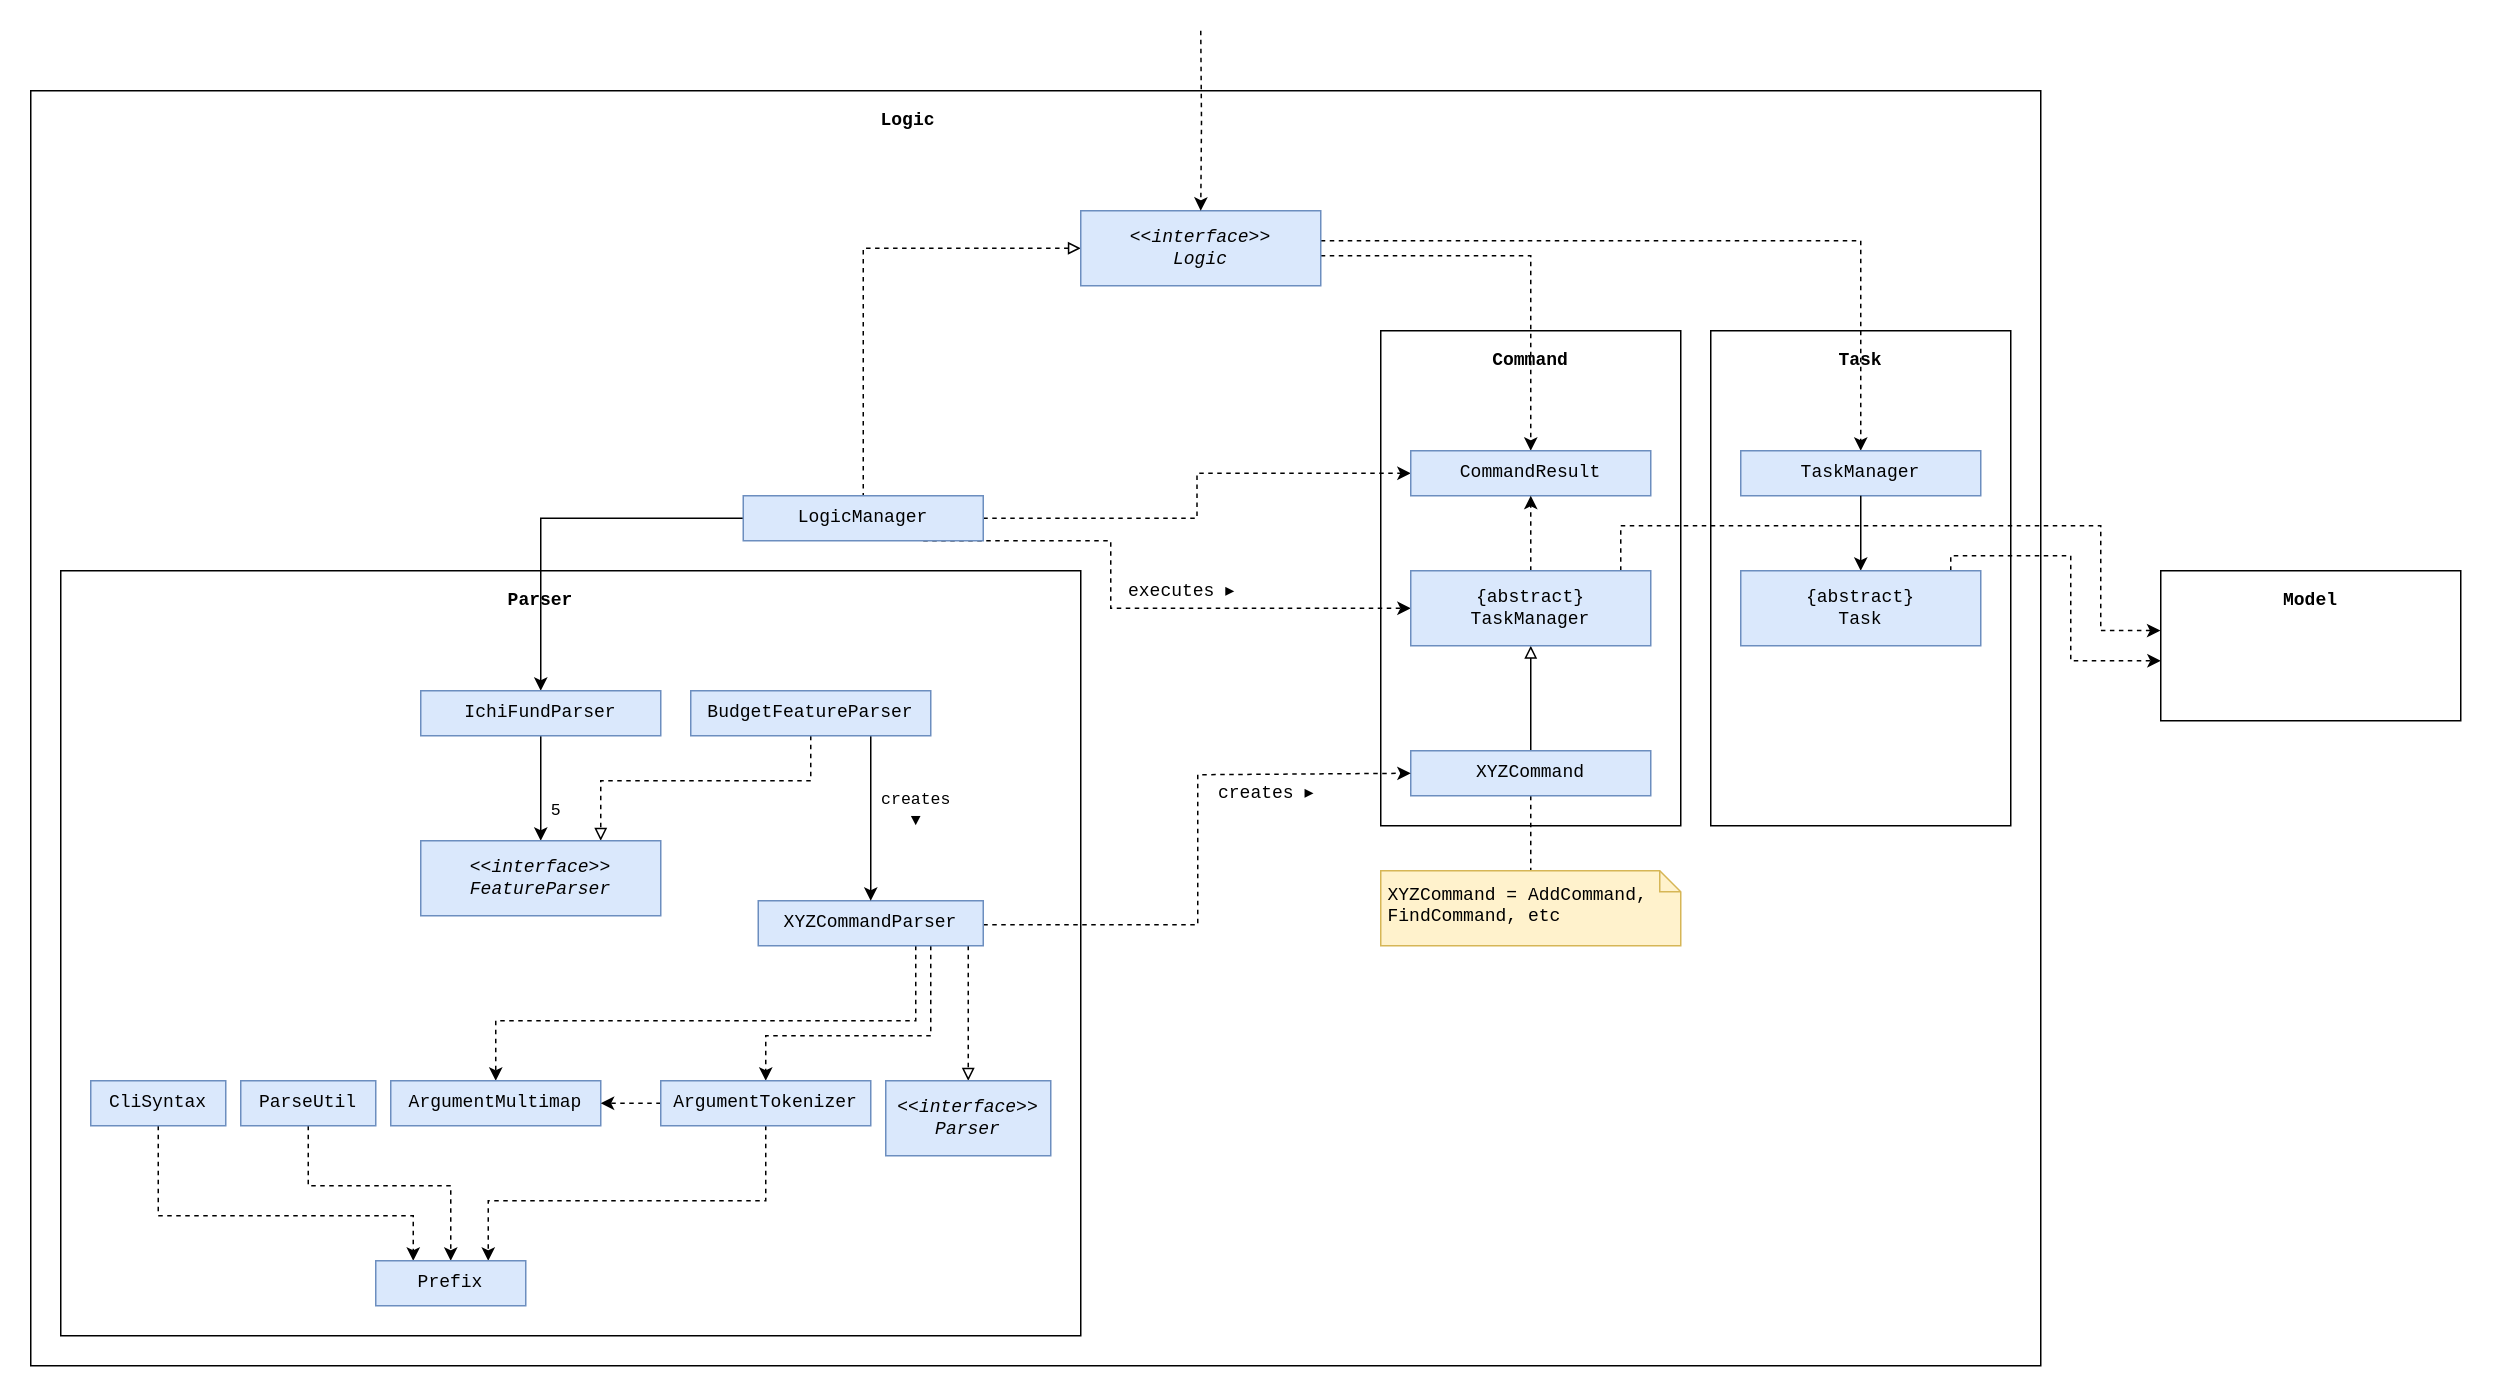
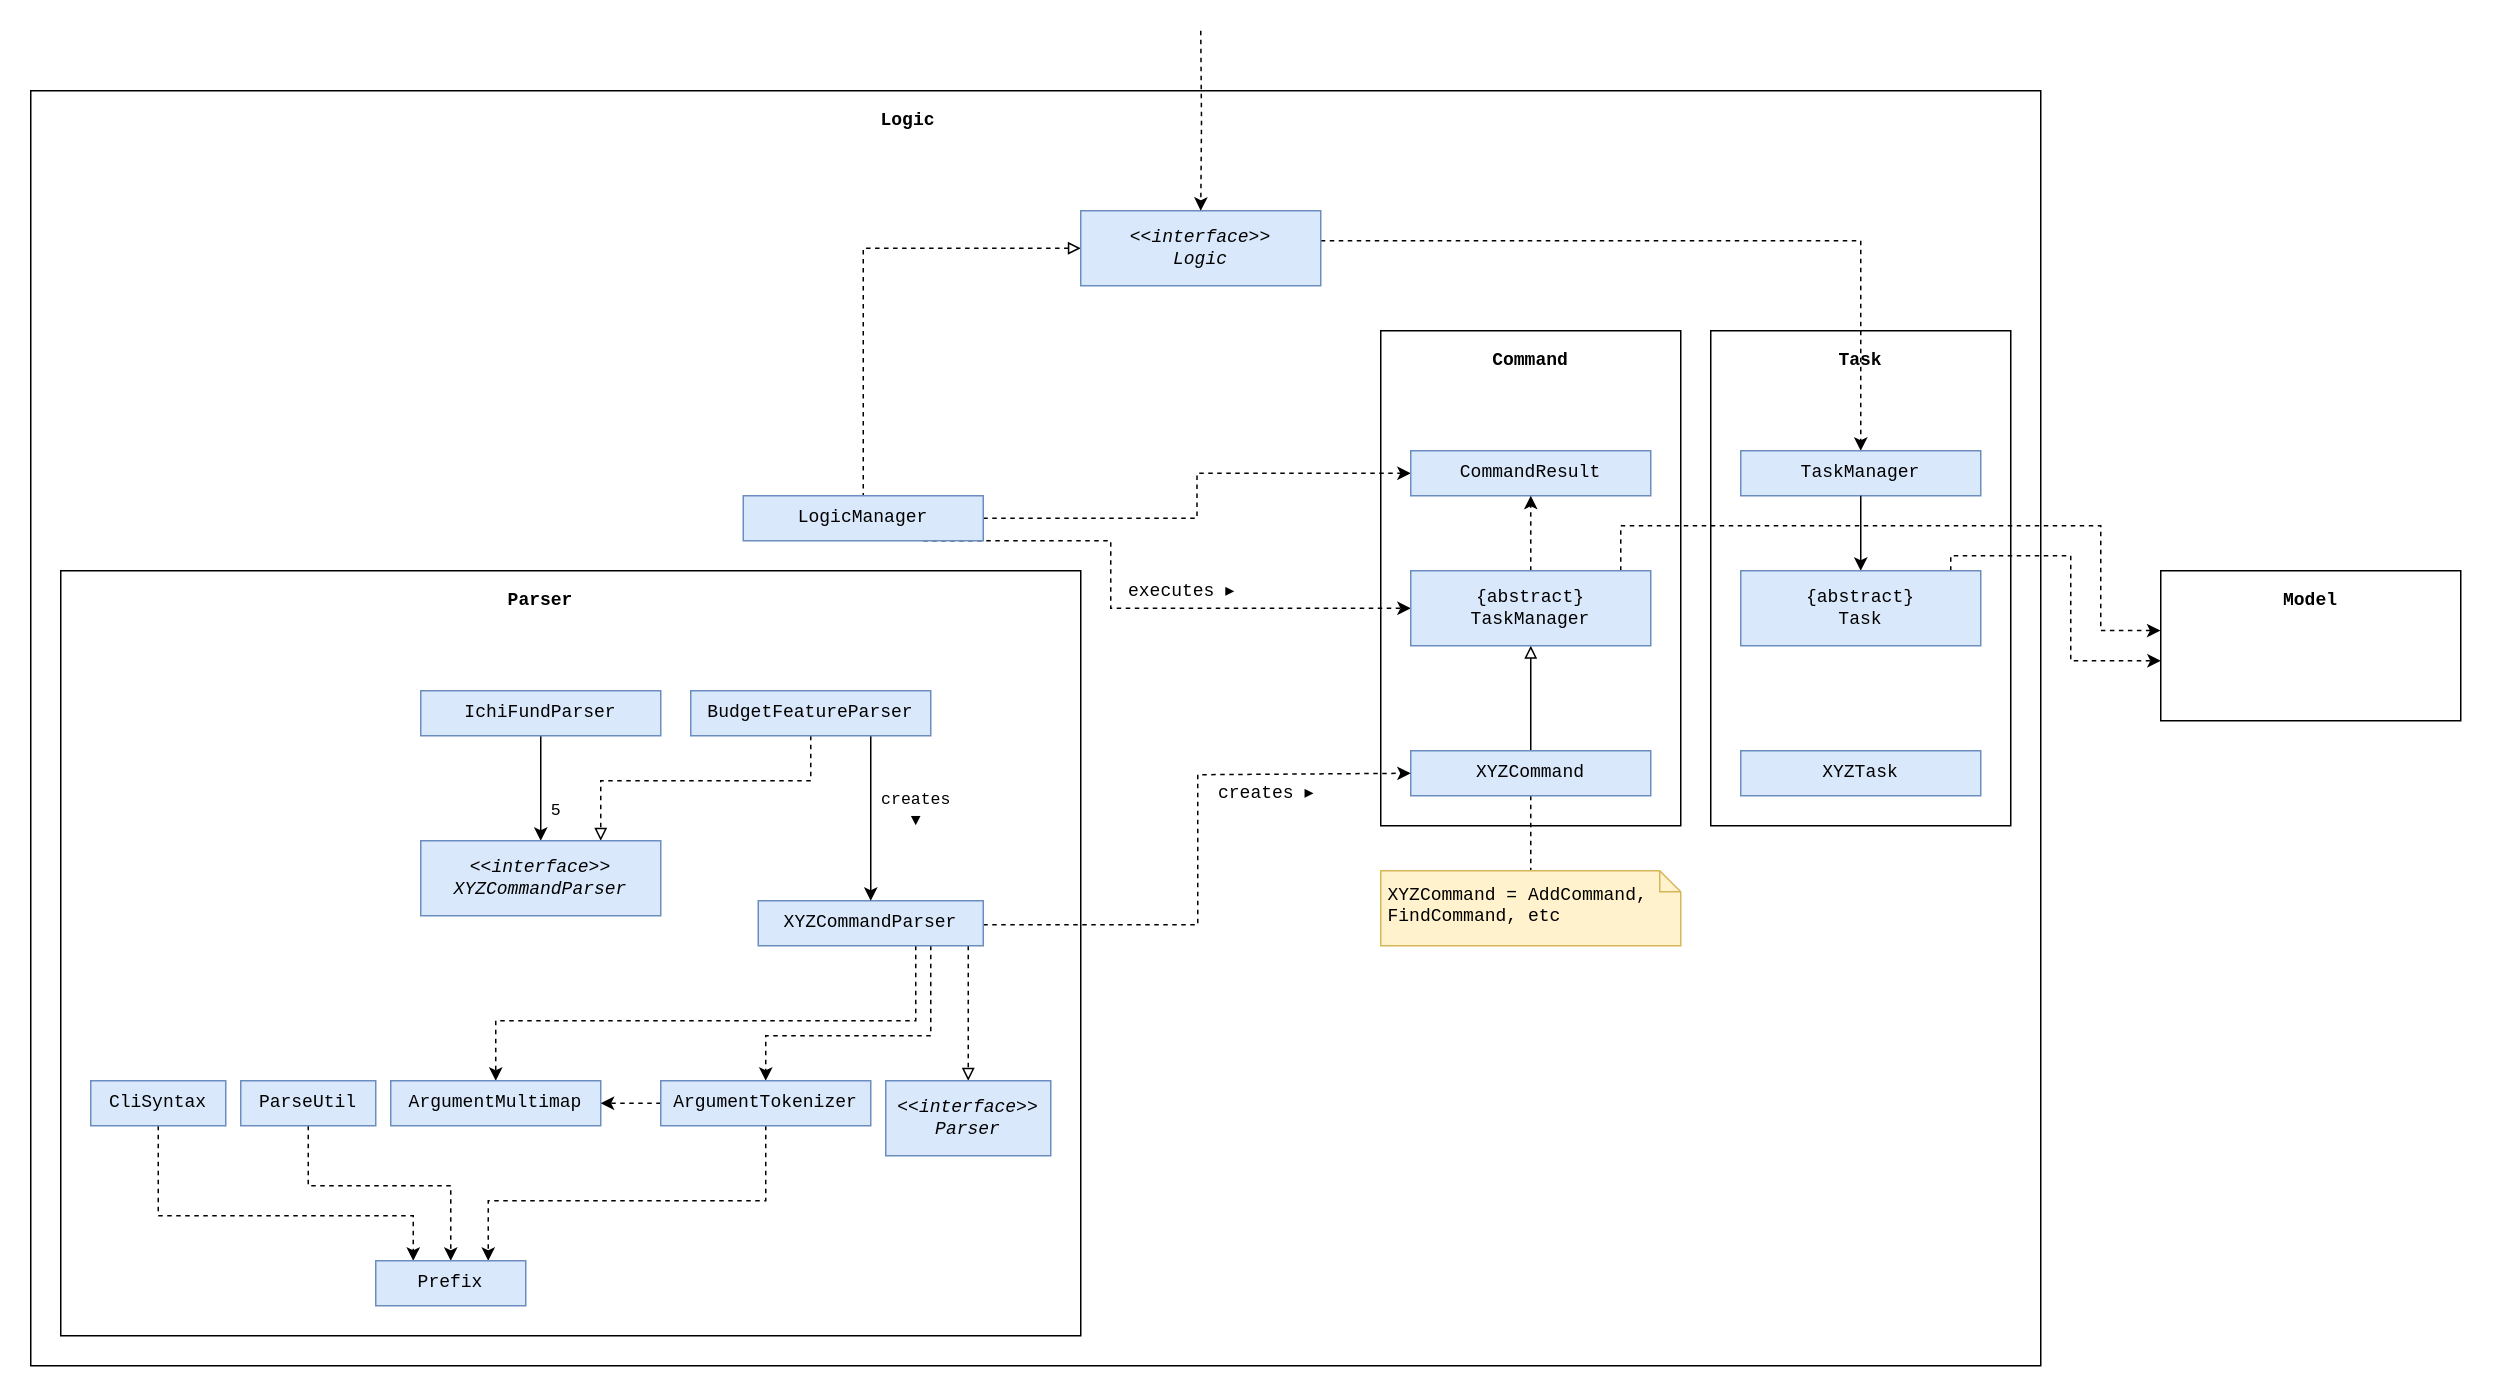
(1518, 256) -> none
(561, 518) -> none
none -> (1861, 773)
(541, 878) -> (541, 878)
